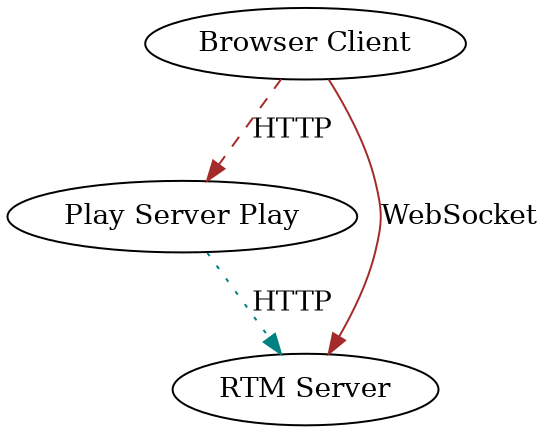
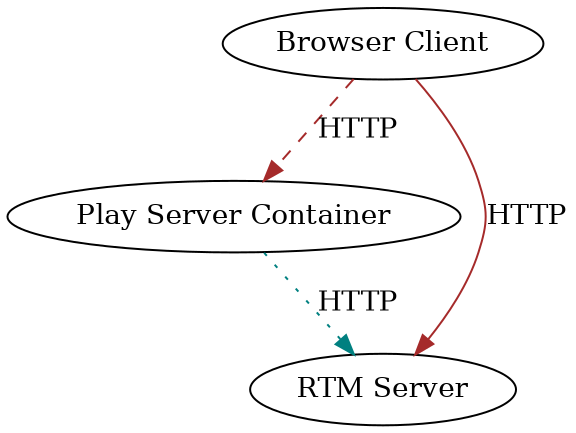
(182, 217) -> (234, 217)
(460, 217) -> (527, 217)
